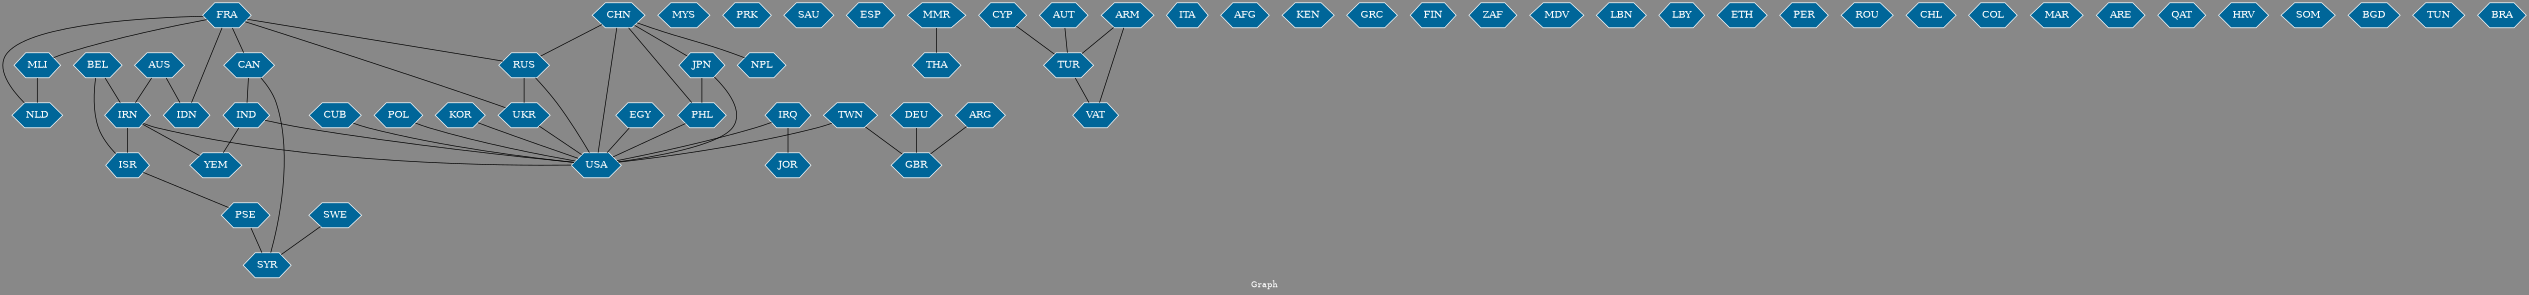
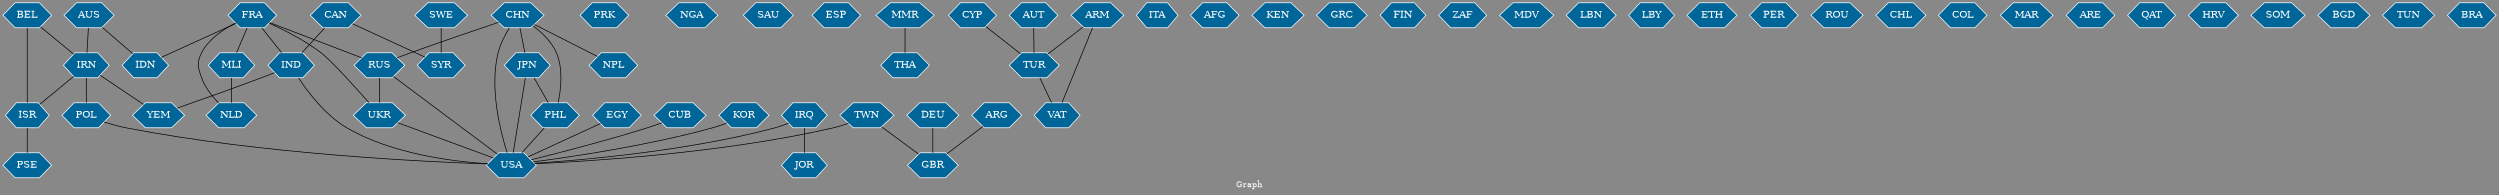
(684, 15) -> none
none -> (692, 15)
(238, 40) -> (272, 40)
(356, 157) -> (86, 90)
(256, 240) -> none
